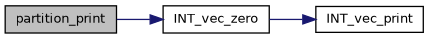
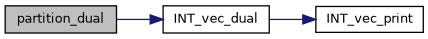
(61, 19) -> (61, 19)
(216, 19) -> (216, 19)
